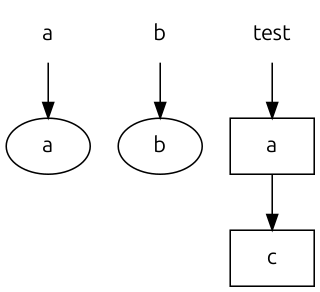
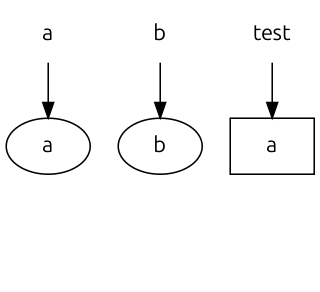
(272, 258) -> none
